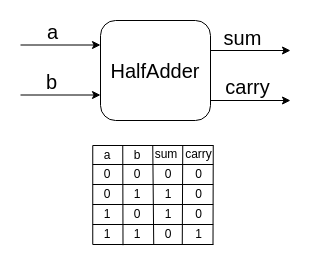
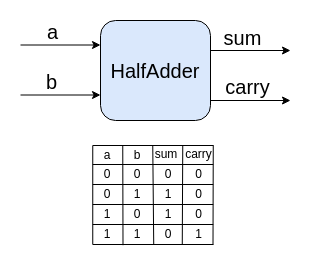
(156, 71) -> (156, 71)
